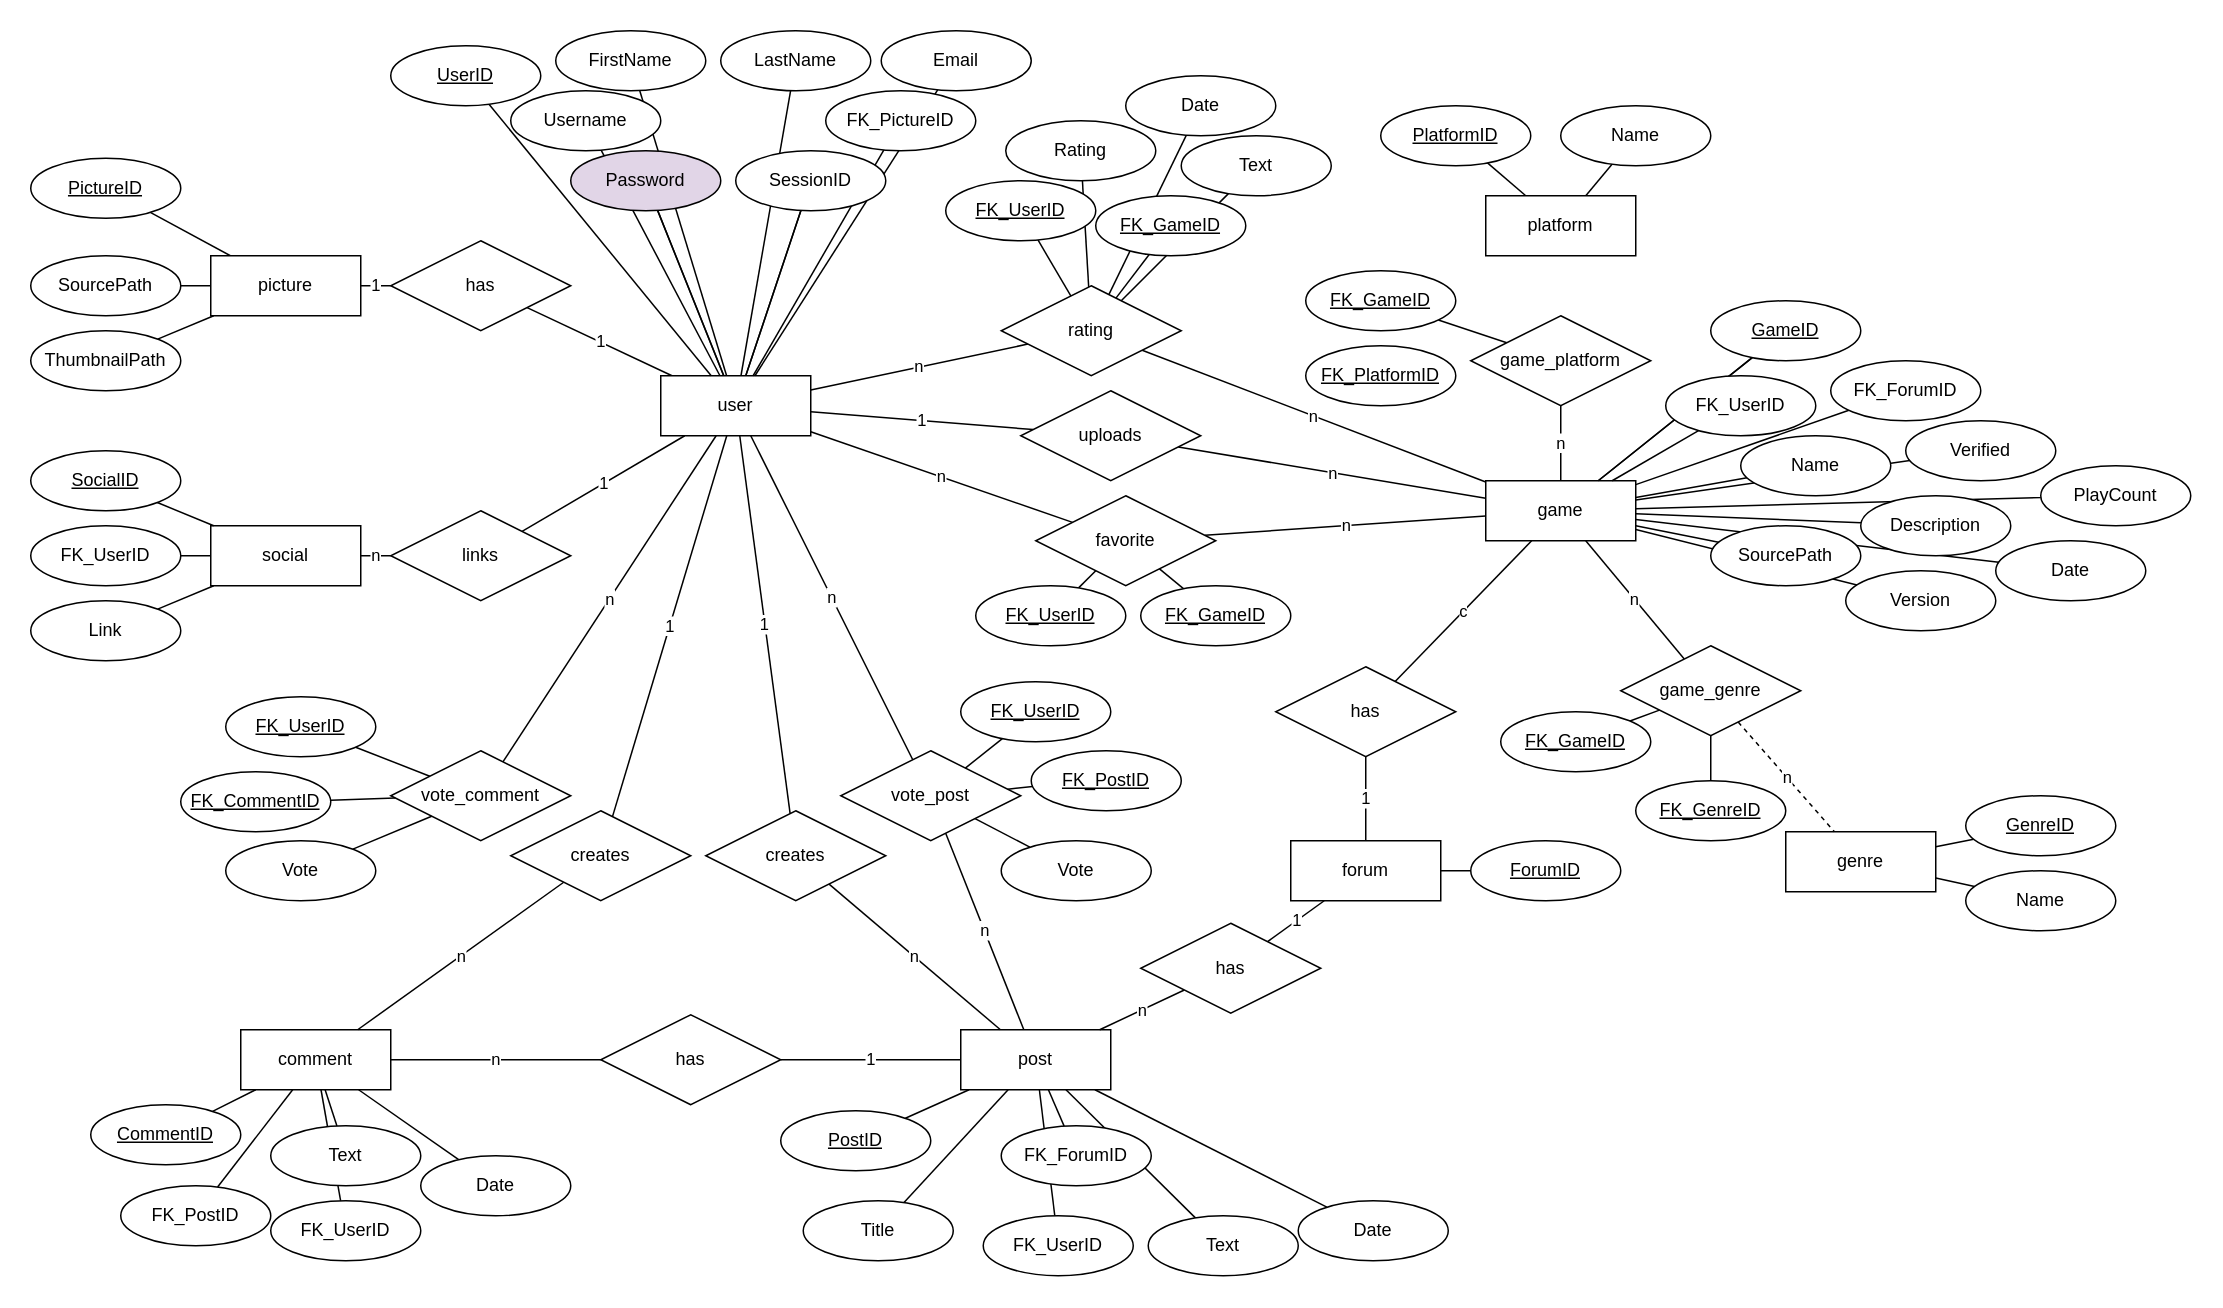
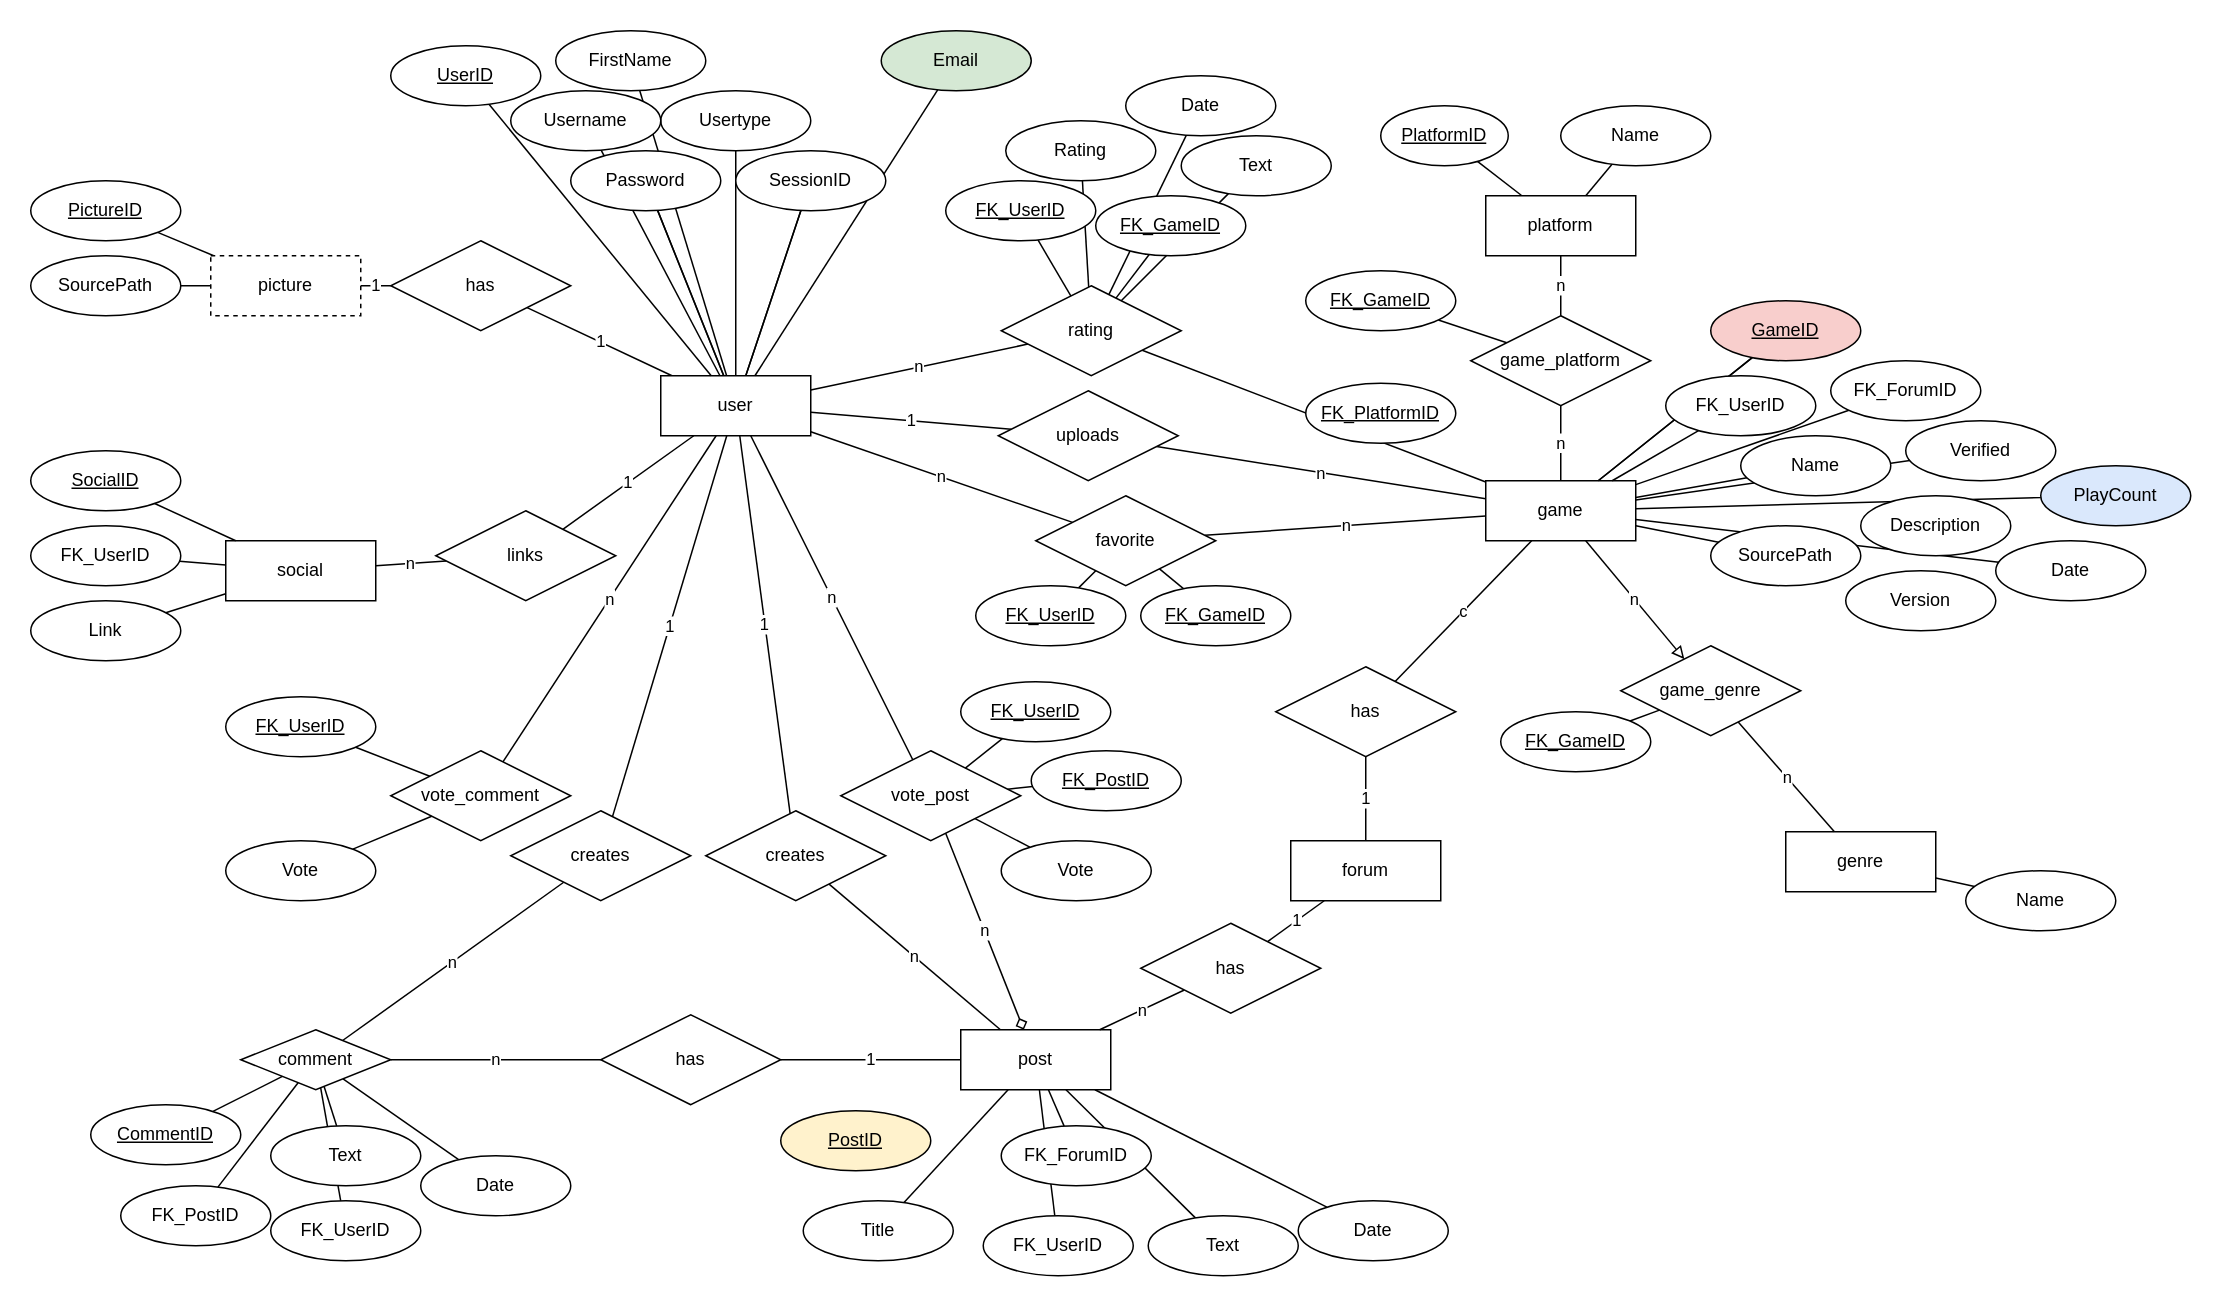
(796, 61) -> none
(956, 61) -> (956, 61)
none -> (736, 121)
(901, 121) -> none
(1456, 136) -> (1445, 136)
(646, 181) -> (646, 181)
(106, 188) -> (106, 211)
none -> (736, 263)
(810, 278) -> none
(286, 286) -> (286, 286)
none -> (1561, 286)
(756, 290) -> none
(186, 327) -> none
(1786, 331) -> (1786, 331)
(106, 361) -> none
(1381, 376) -> (1381, 413)
(1111, 436) -> (1088, 436)
(2116, 496) -> (2116, 496)
(1749, 518) -> none
(1675, 539) -> none
(286, 556) -> (301, 571)
(481, 556) -> (526, 556)
(1678, 652) -> (1675, 648)
(1760, 747) -> (1760, 747)
(1711, 759) -> none
(363, 799) -> none
(256, 802) -> none
(1711, 811) -> none
(2041, 826) -> none
(1955, 843) -> none
(1456, 871) -> none
(1546, 871) -> none
(1021, 1023) -> (1019, 1018)
(316, 1060) -> (316, 1060)
(937, 1104) -> none
(856, 1141) -> (856, 1141)
